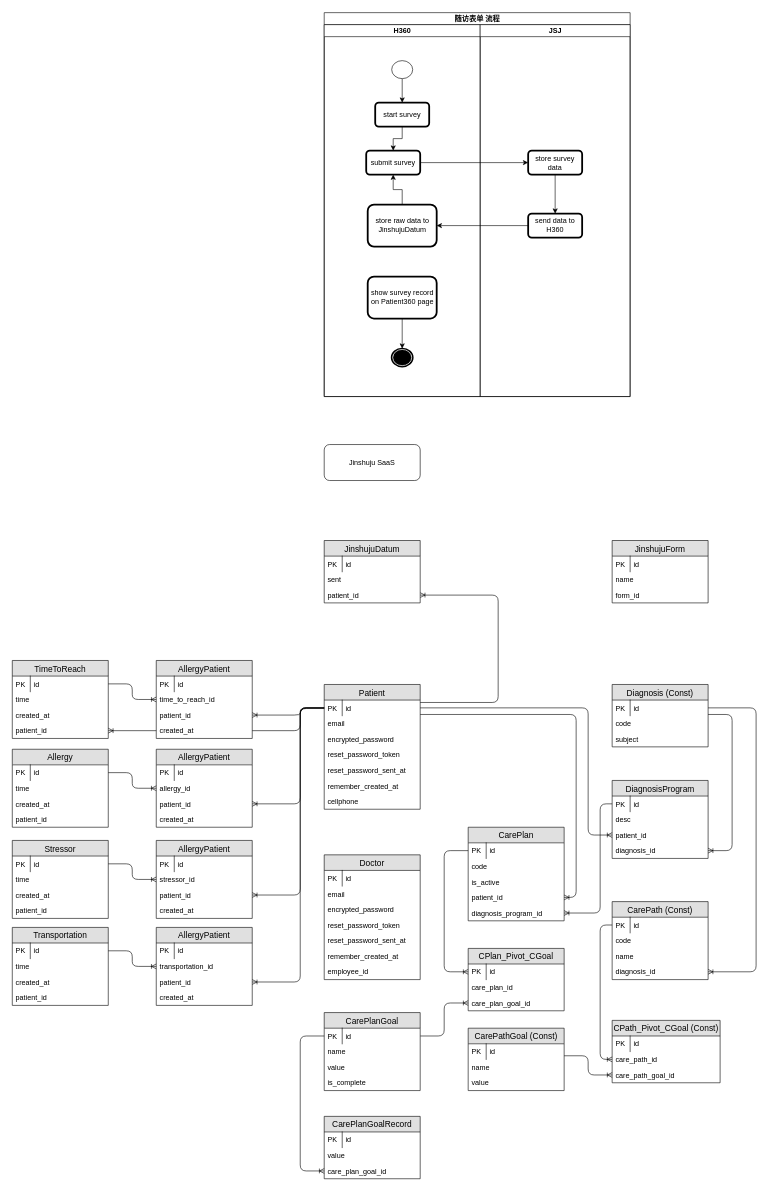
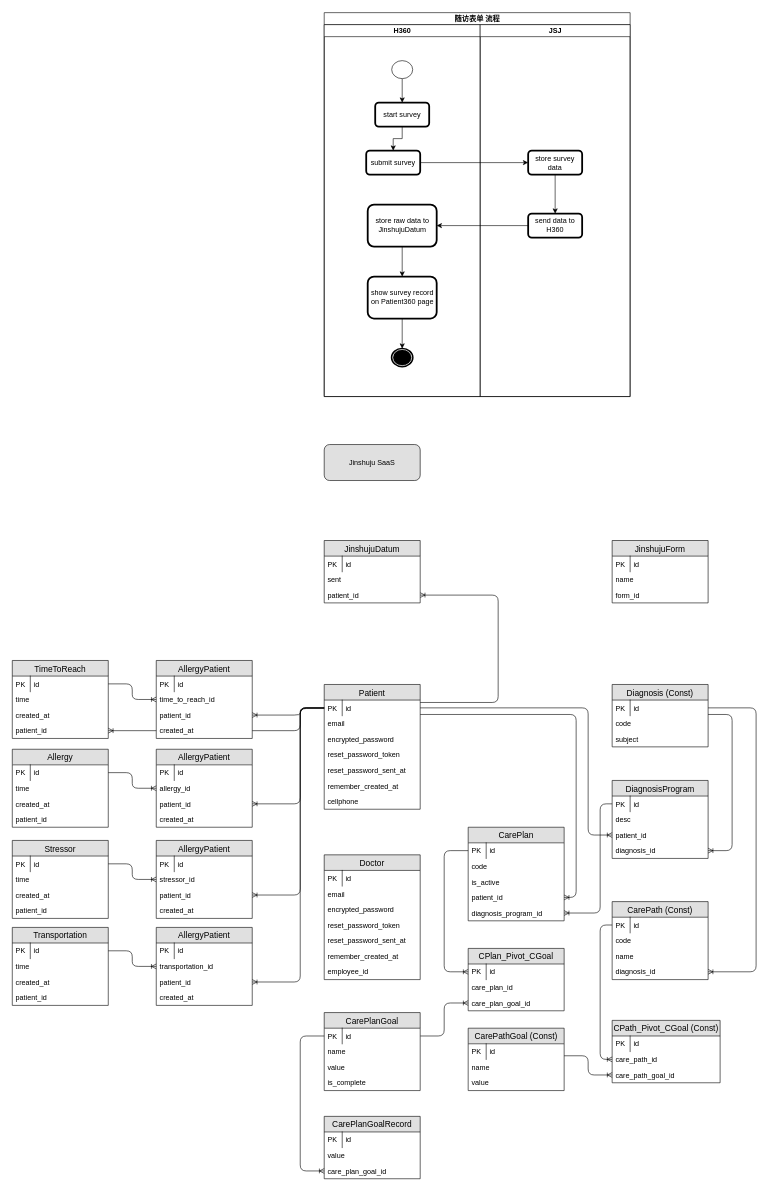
(393, 189) -> (402, 271)
(372, 462) -> (372, 462)
